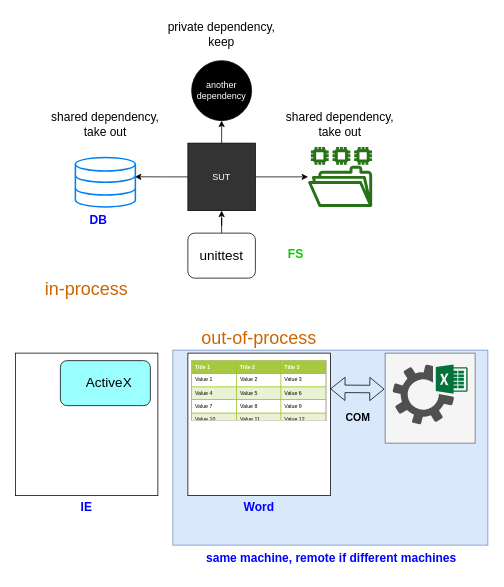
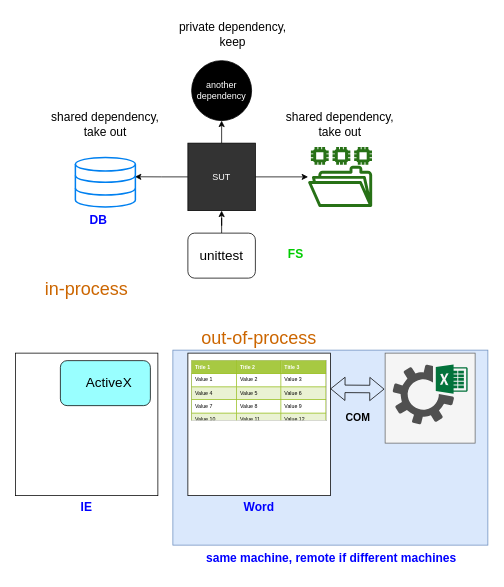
(222, 34) -> (233, 34)
